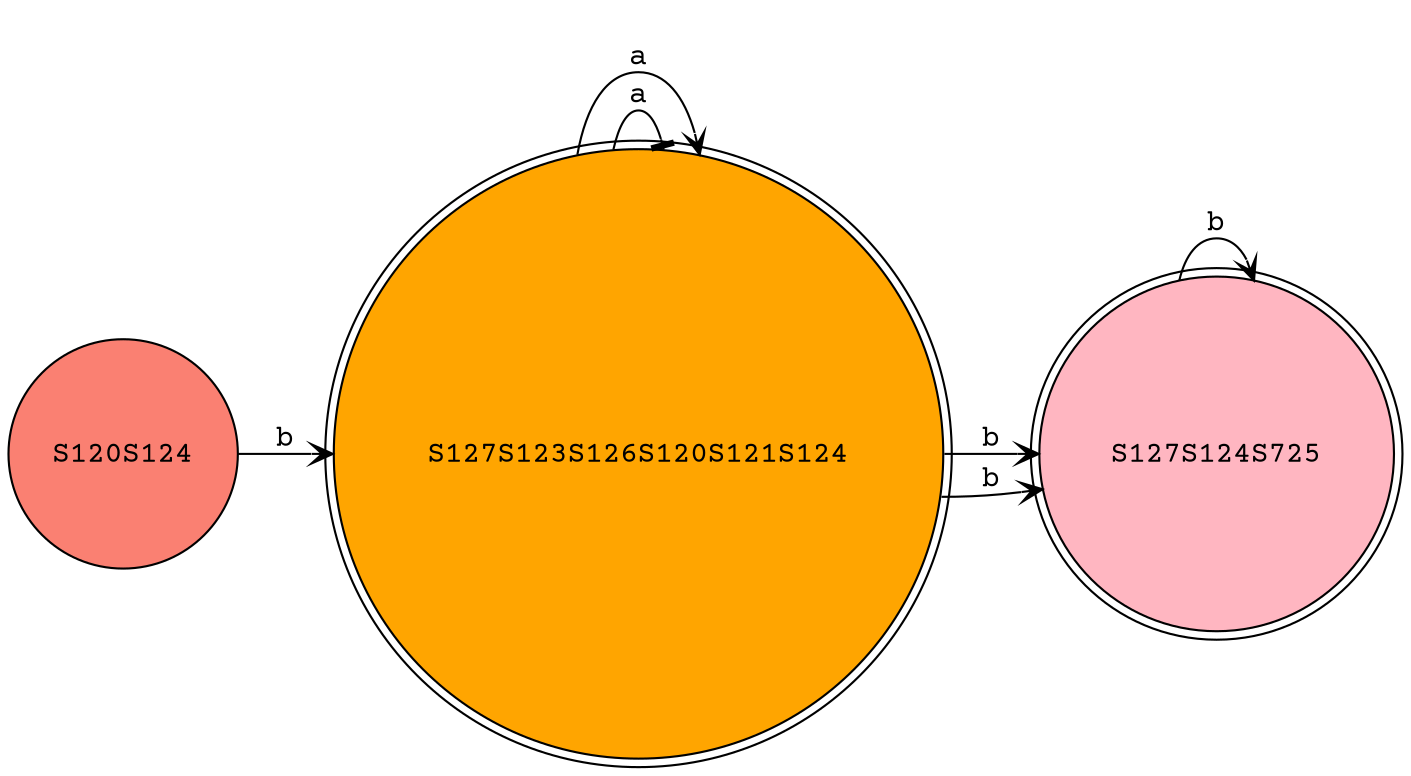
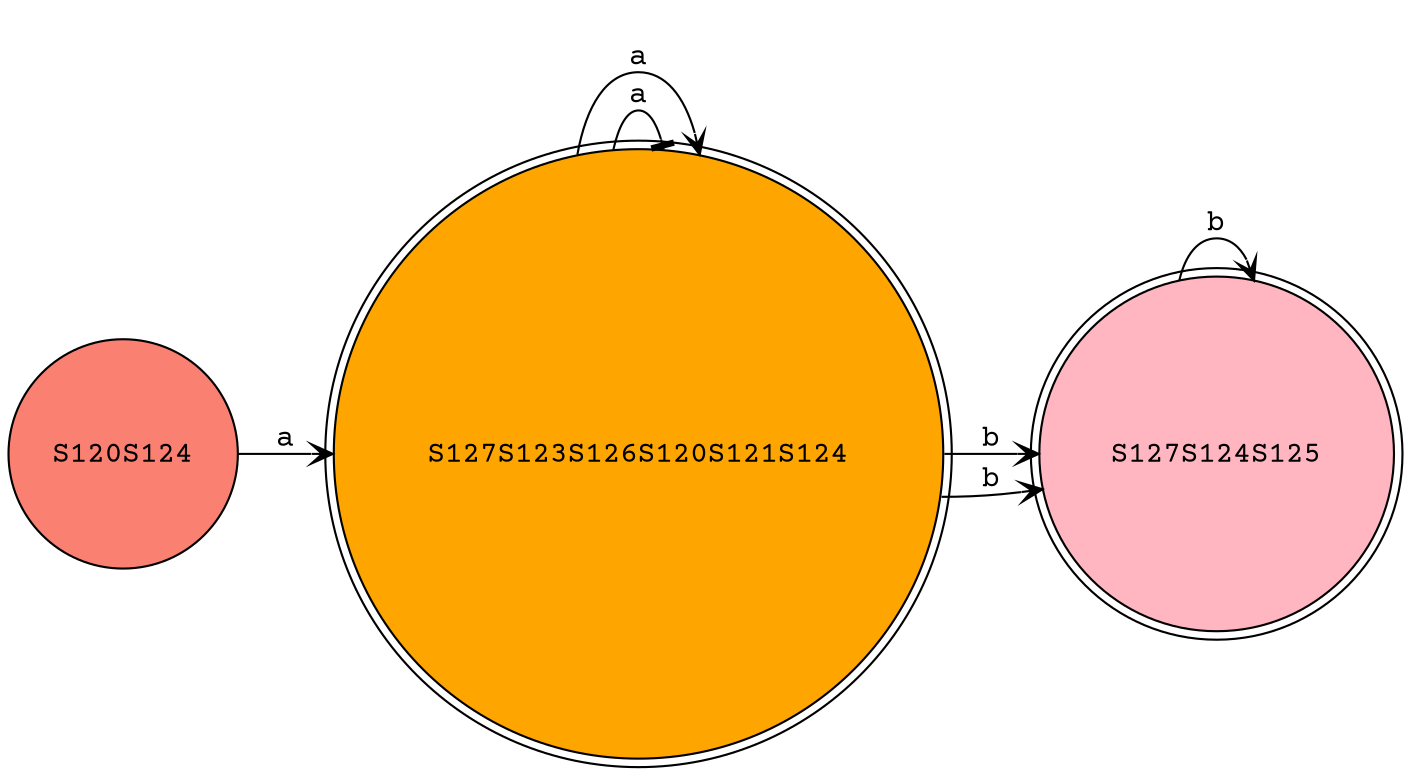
(285, 438) -> (285, 438)
(1217, 454) -> (1217, 454)
